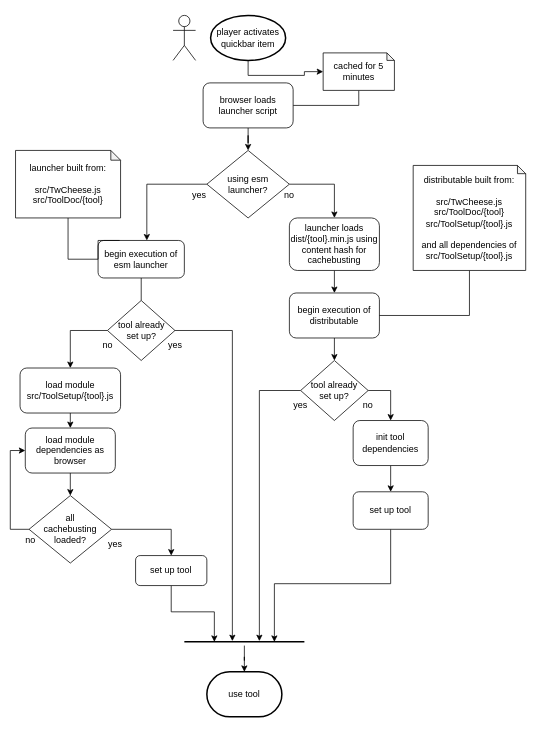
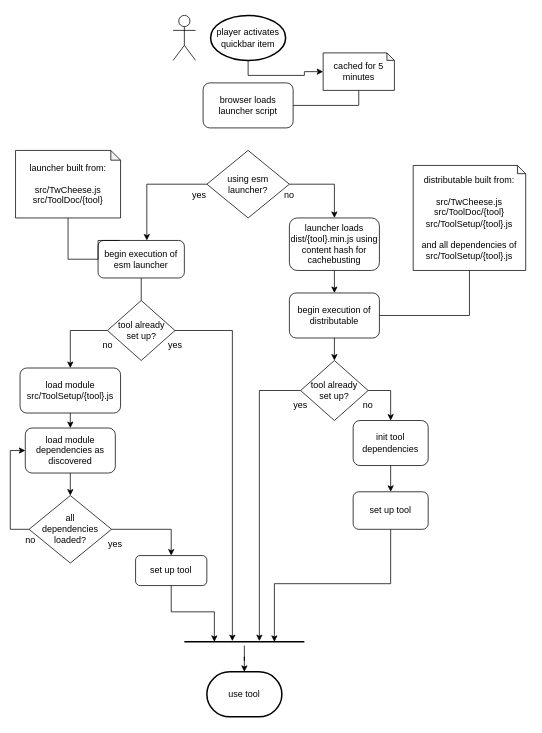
(248, 140) -> none
(70, 450) -> (70, 450)
(70, 529) -> (70, 529)
